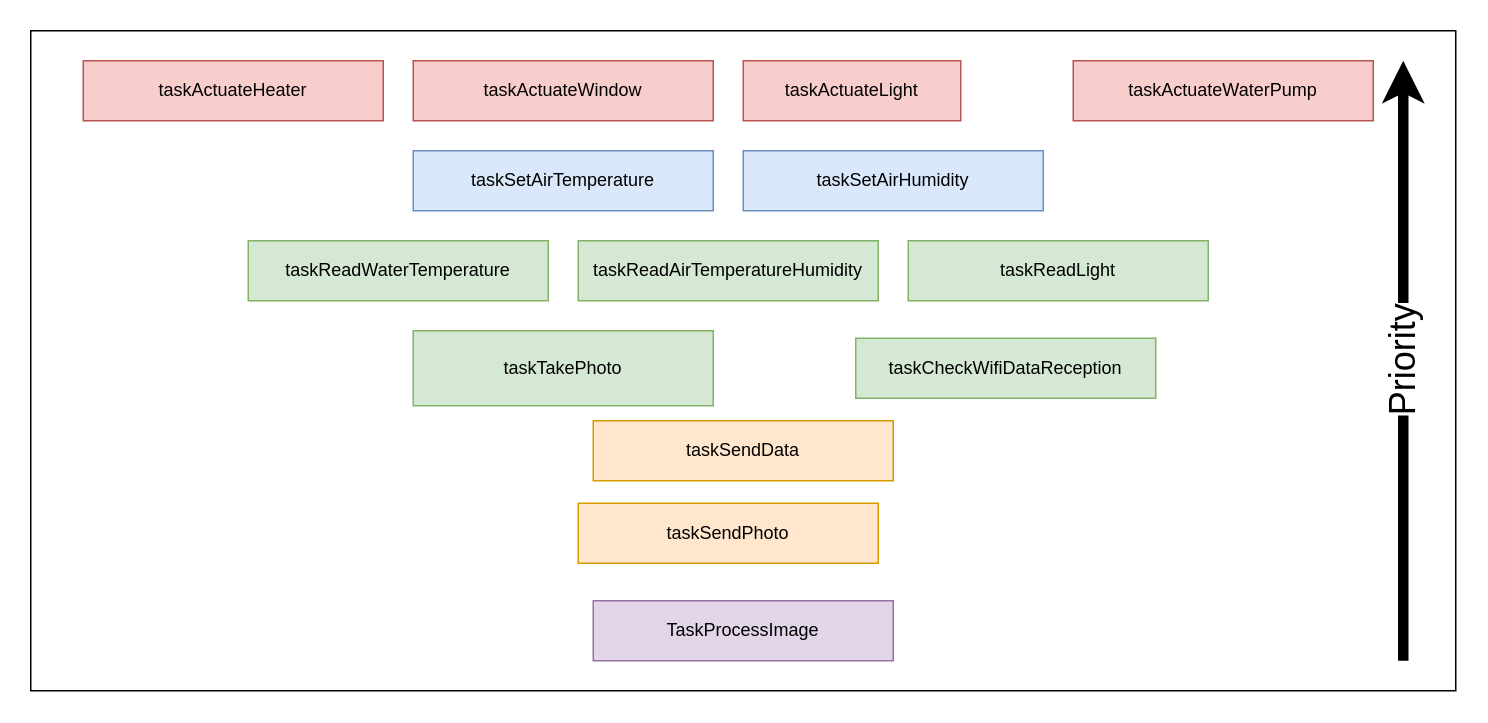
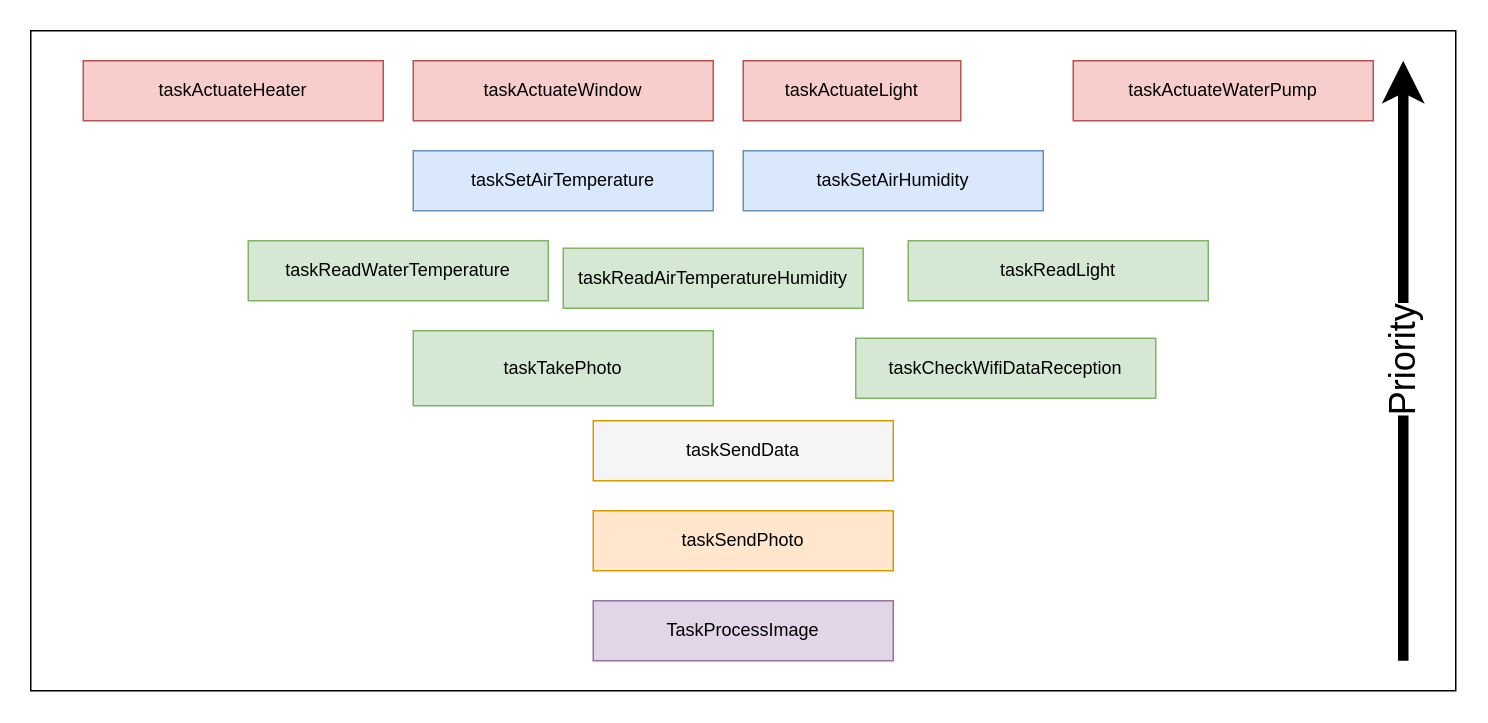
(728, 271) -> (713, 278)
(743, 451) -> (743, 451)
(728, 533) -> (743, 541)
